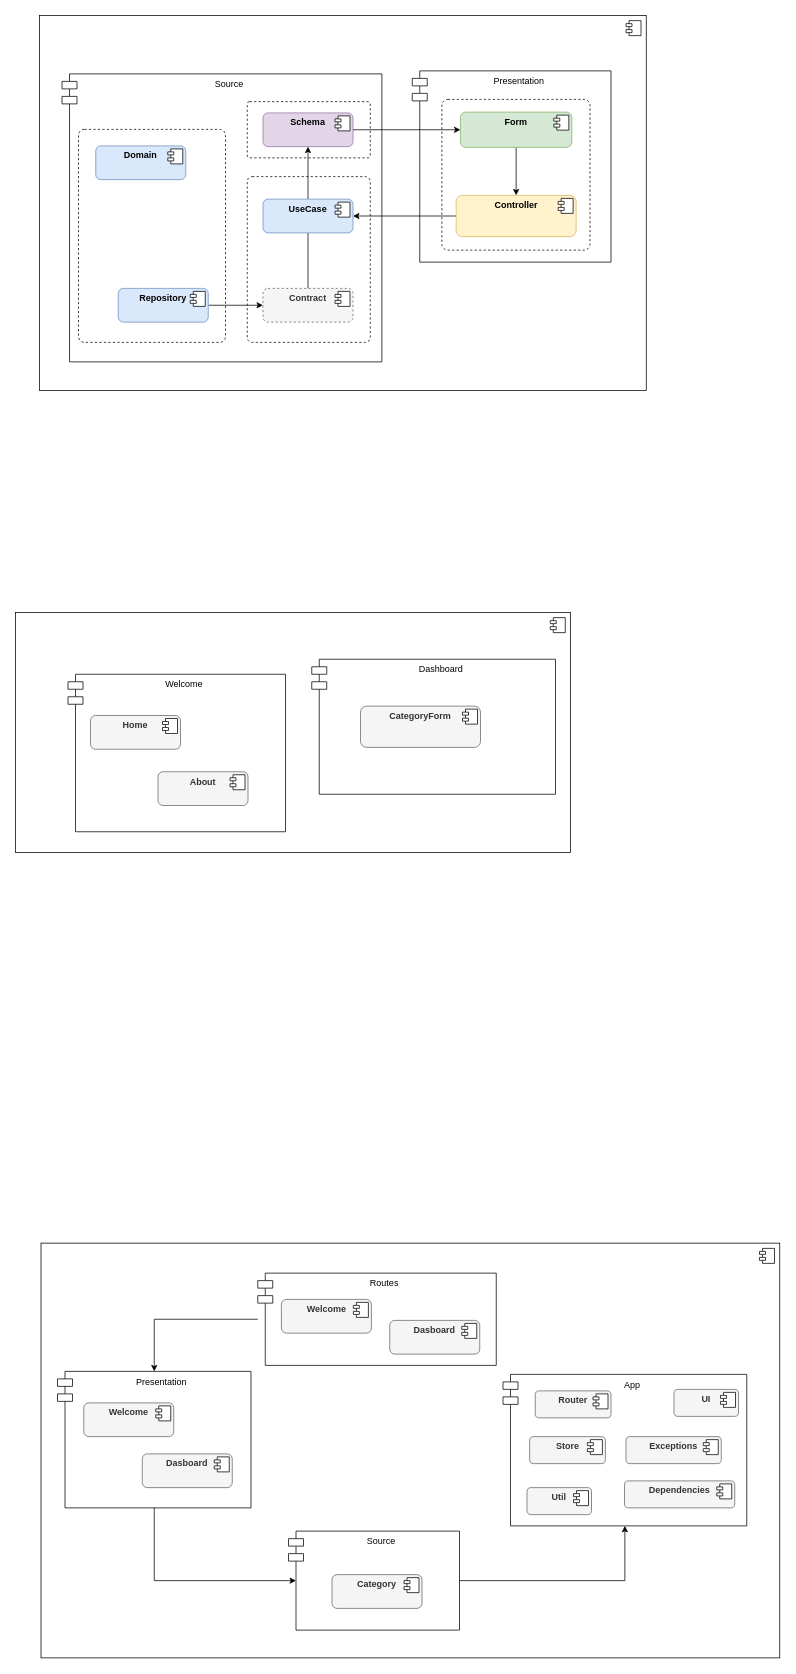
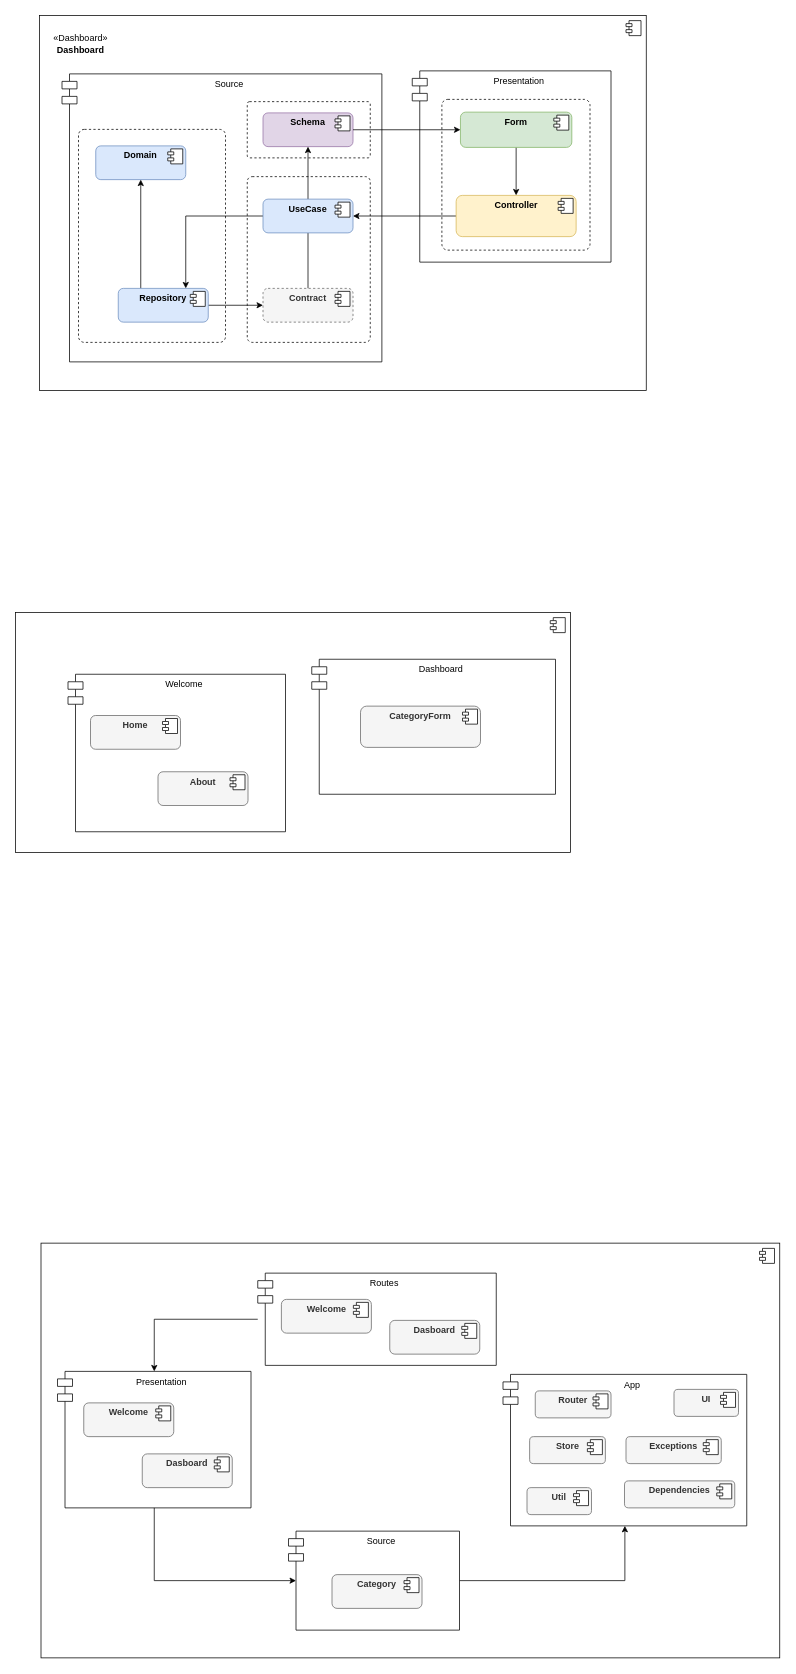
none -> (81, 44)
none -> (141, 237)
none -> (186, 249)
